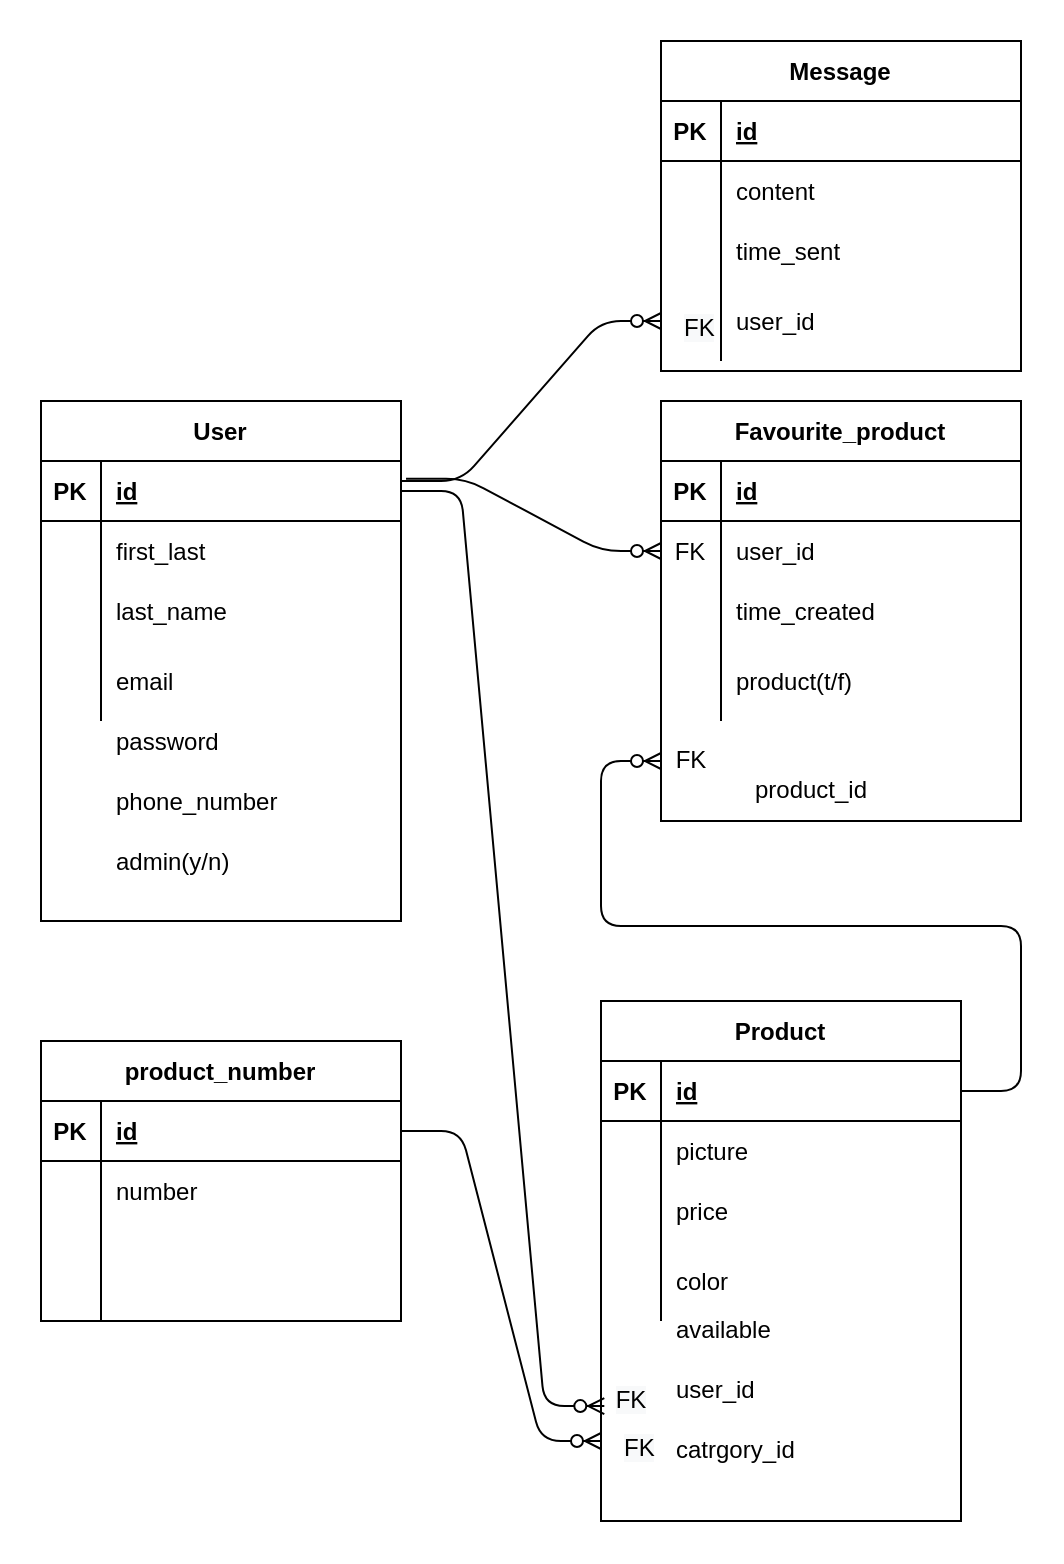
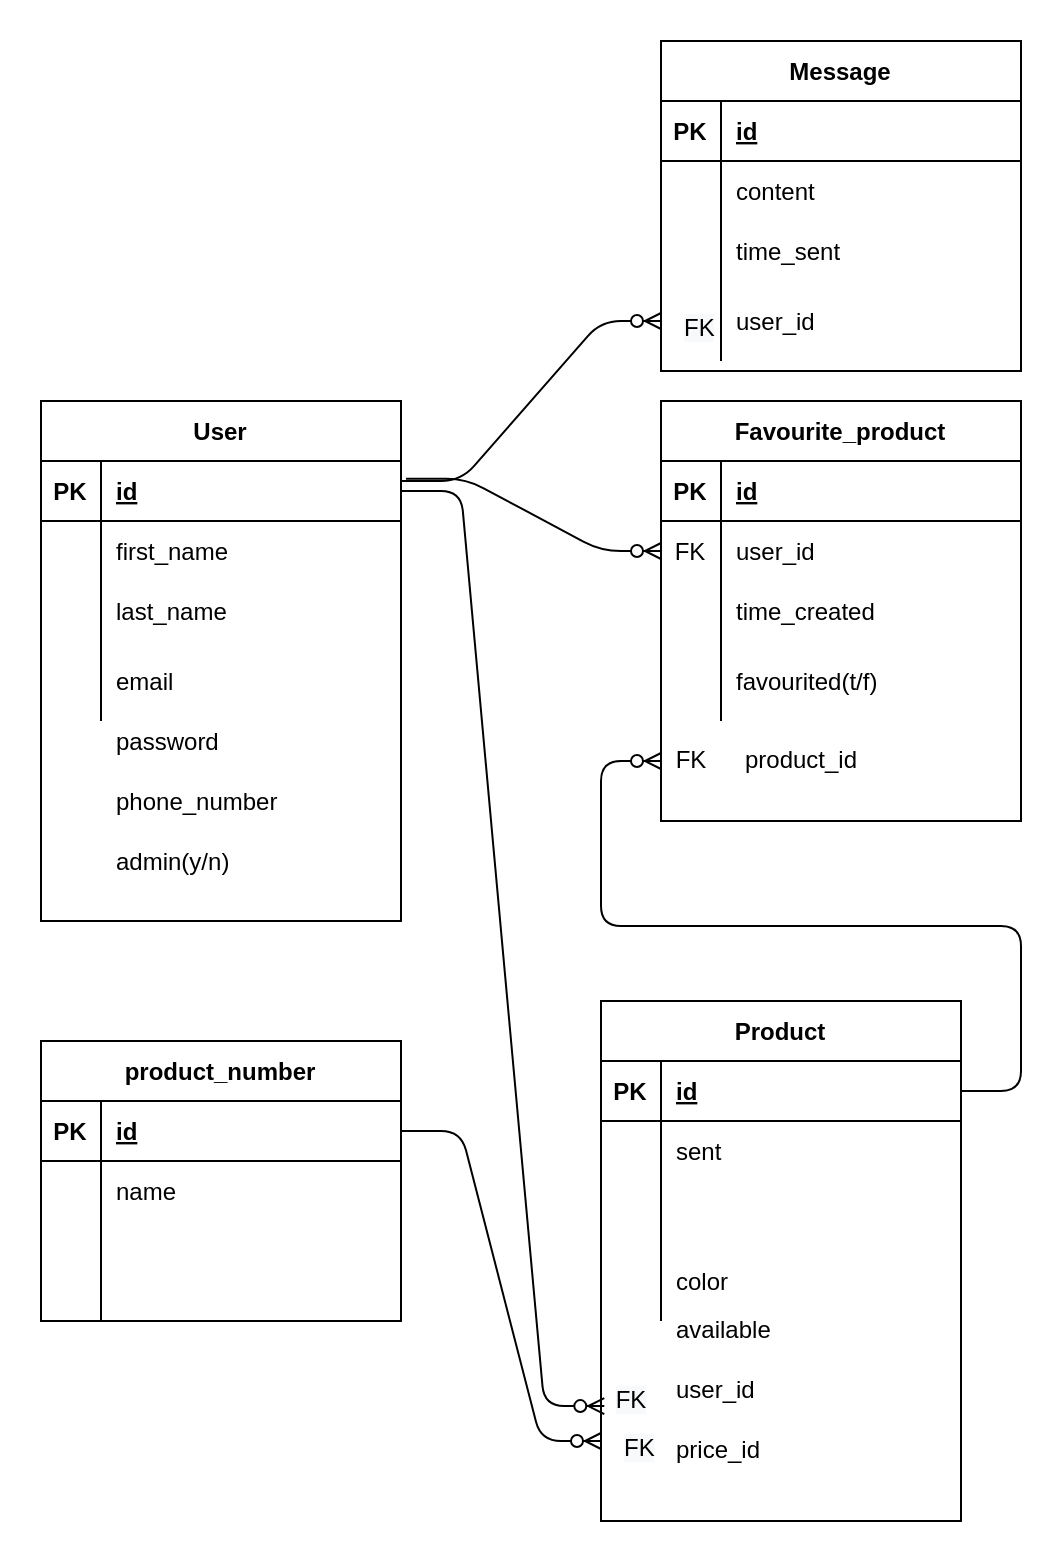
(177, 552) -> (180, 552)
(817, 682) -> (834, 682)
(811, 791) -> (801, 761)
(720, 1152) -> (703, 1152)
(156, 1192) -> (143, 1192)
(811, 1211) -> none
(748, 1451) -> (725, 1451)
